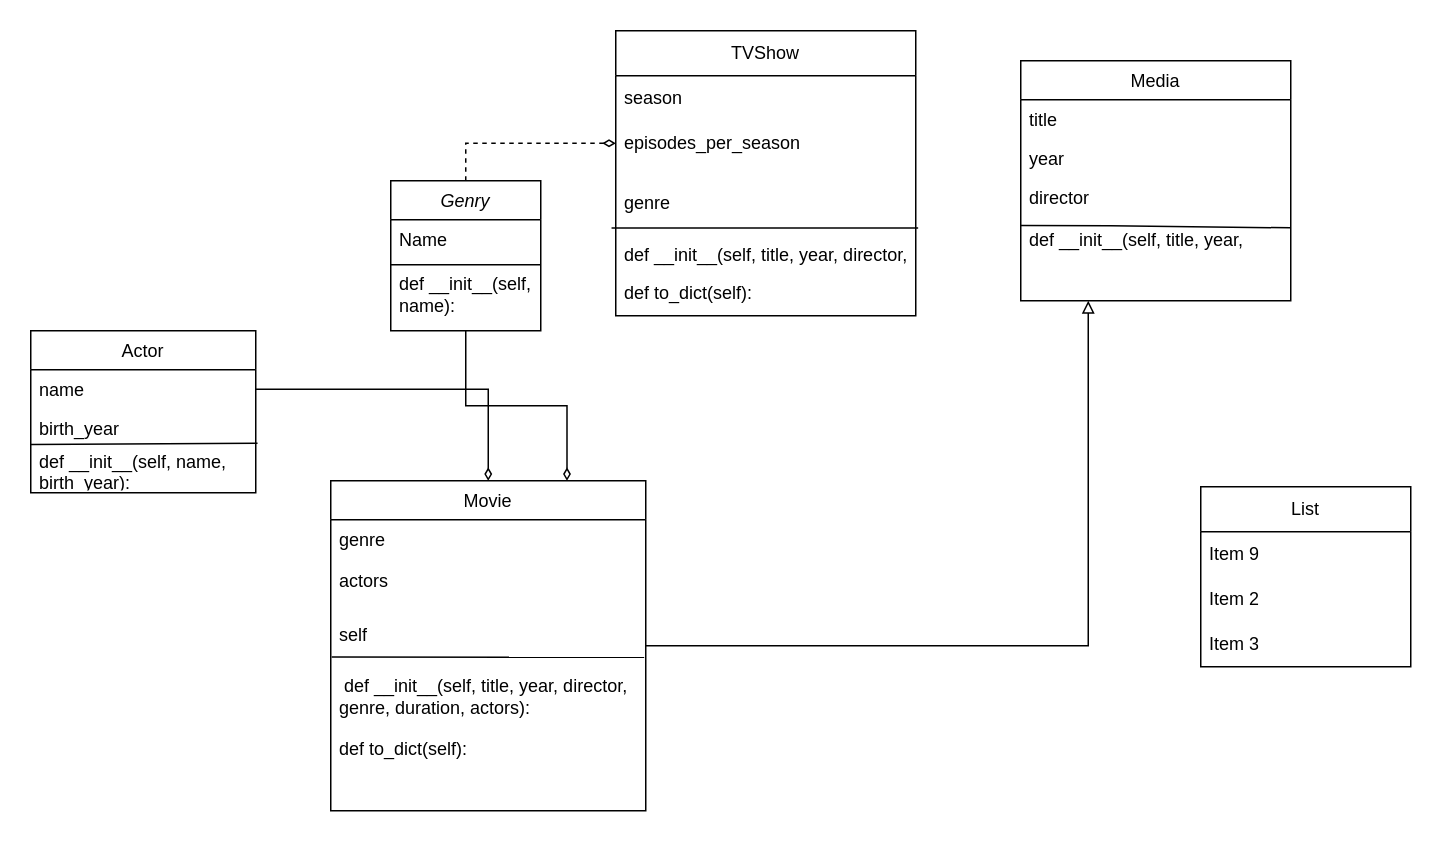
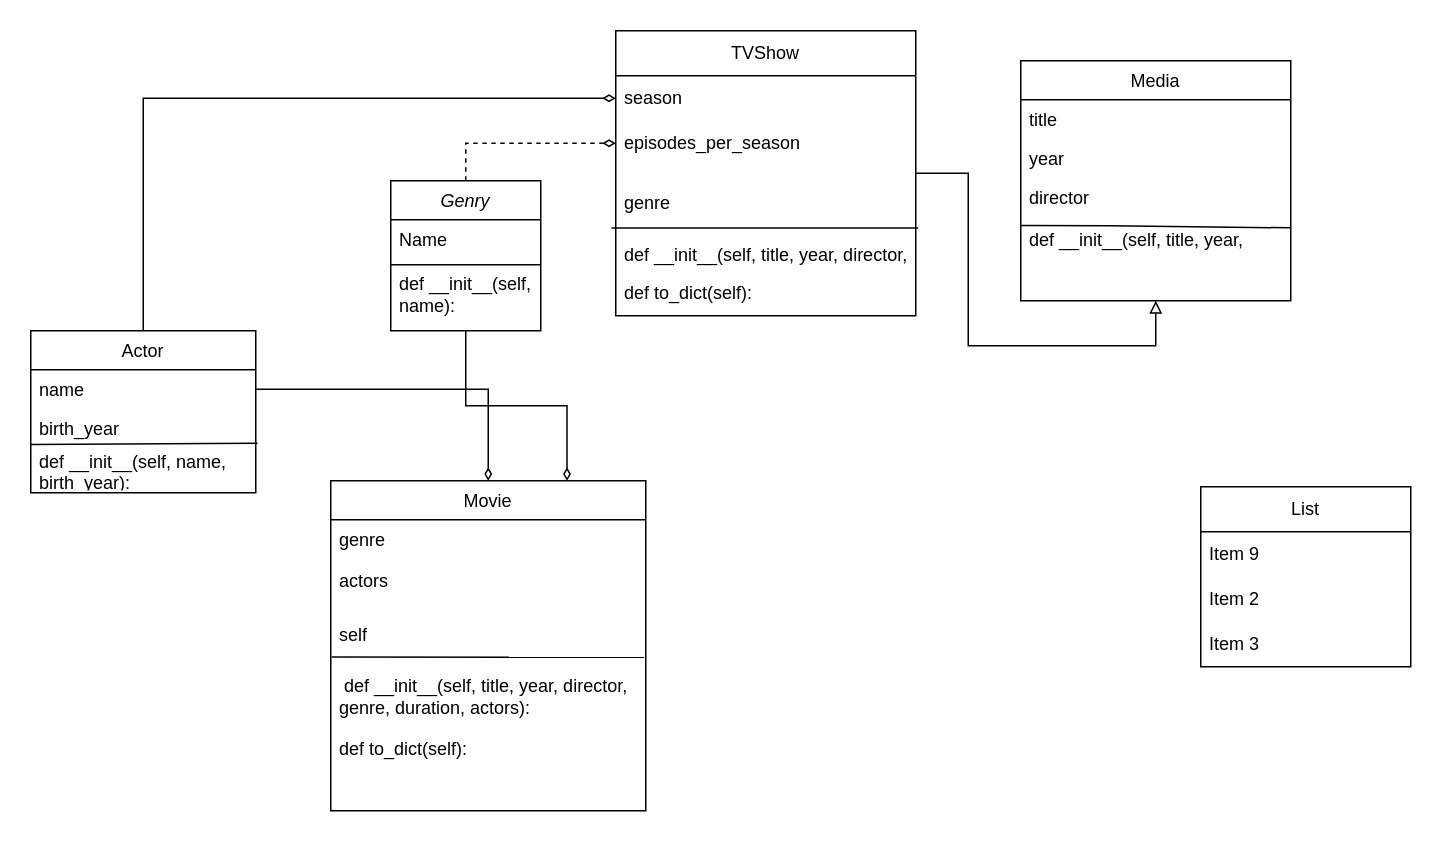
none -> (257, 98)
none -> (968, 344)
(1033, 646) -> none
